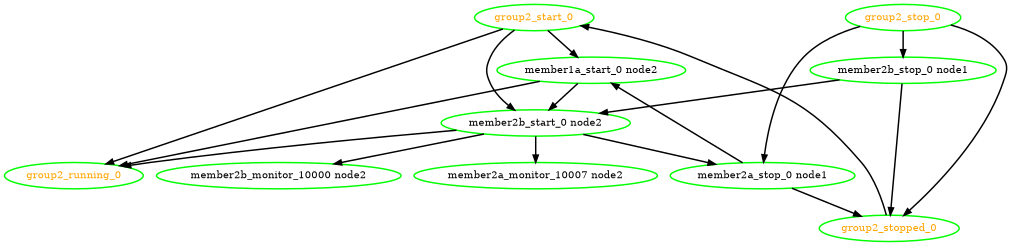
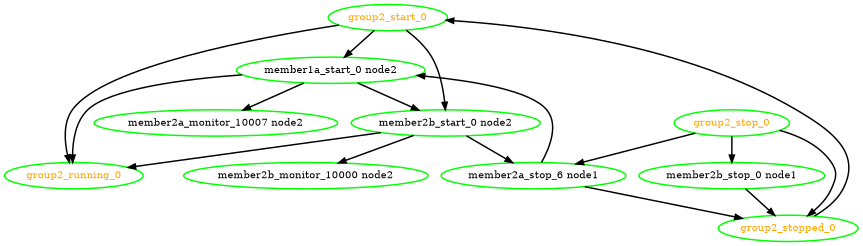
(724, 96) -> none
(536, 146) -> (277, 95)
(763, 176) -> (534, 176)
